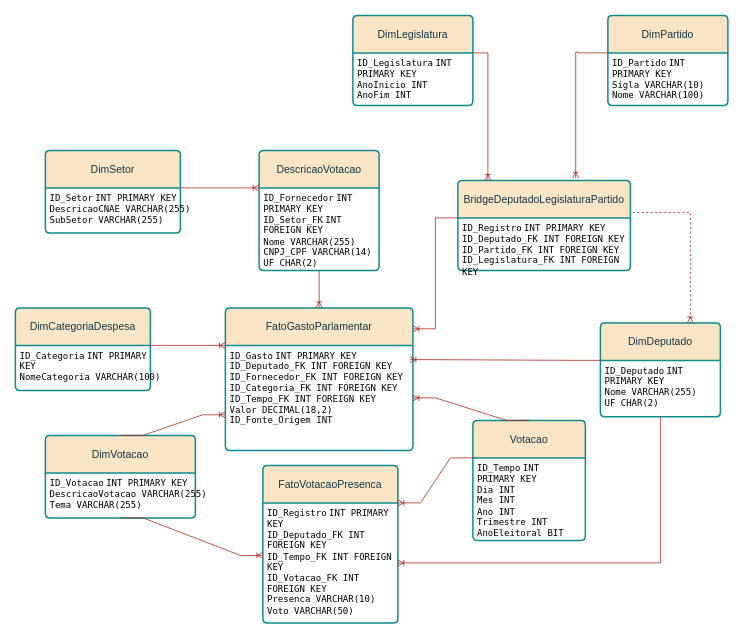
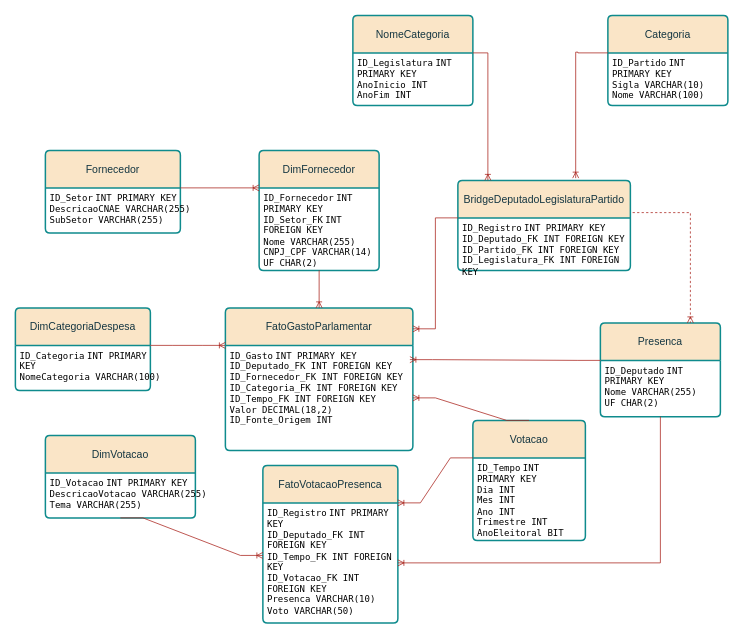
(413, 34) -> (413, 34)
(668, 34) -> (668, 34)
(113, 169) -> (113, 169)
(319, 169) -> (319, 169)
(660, 342) -> (660, 342)
(182, 422) -> none
